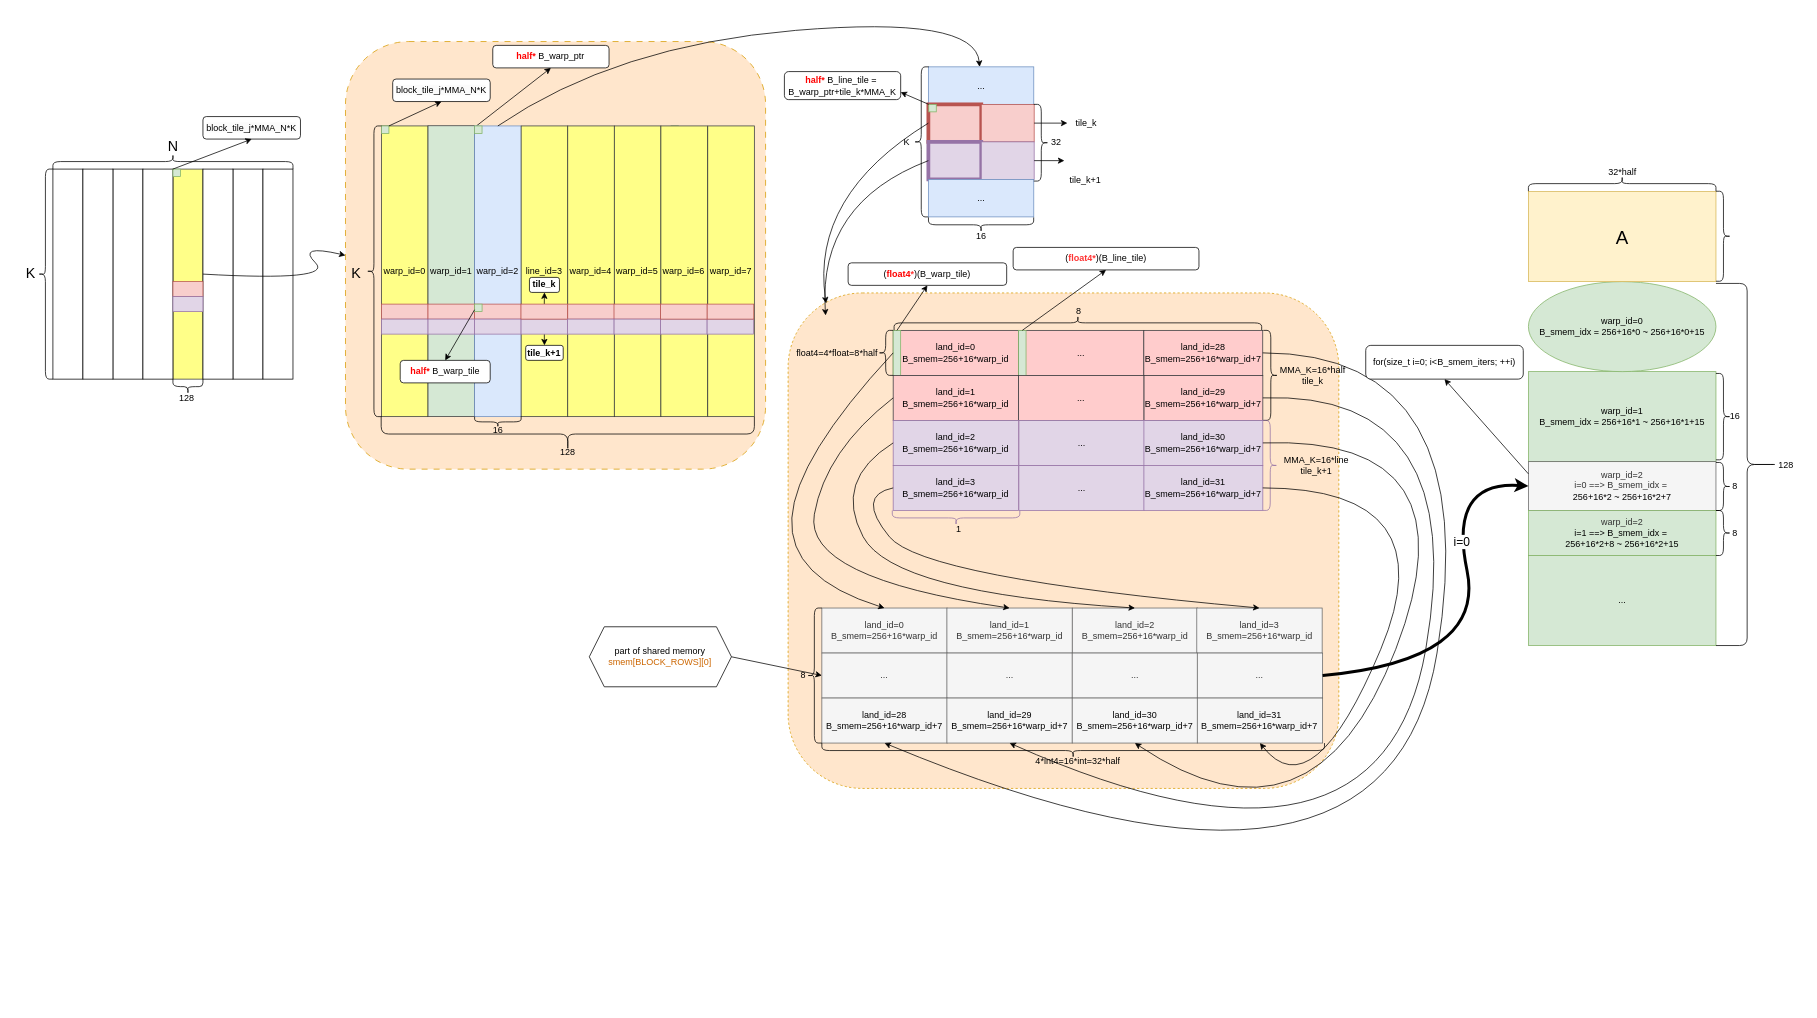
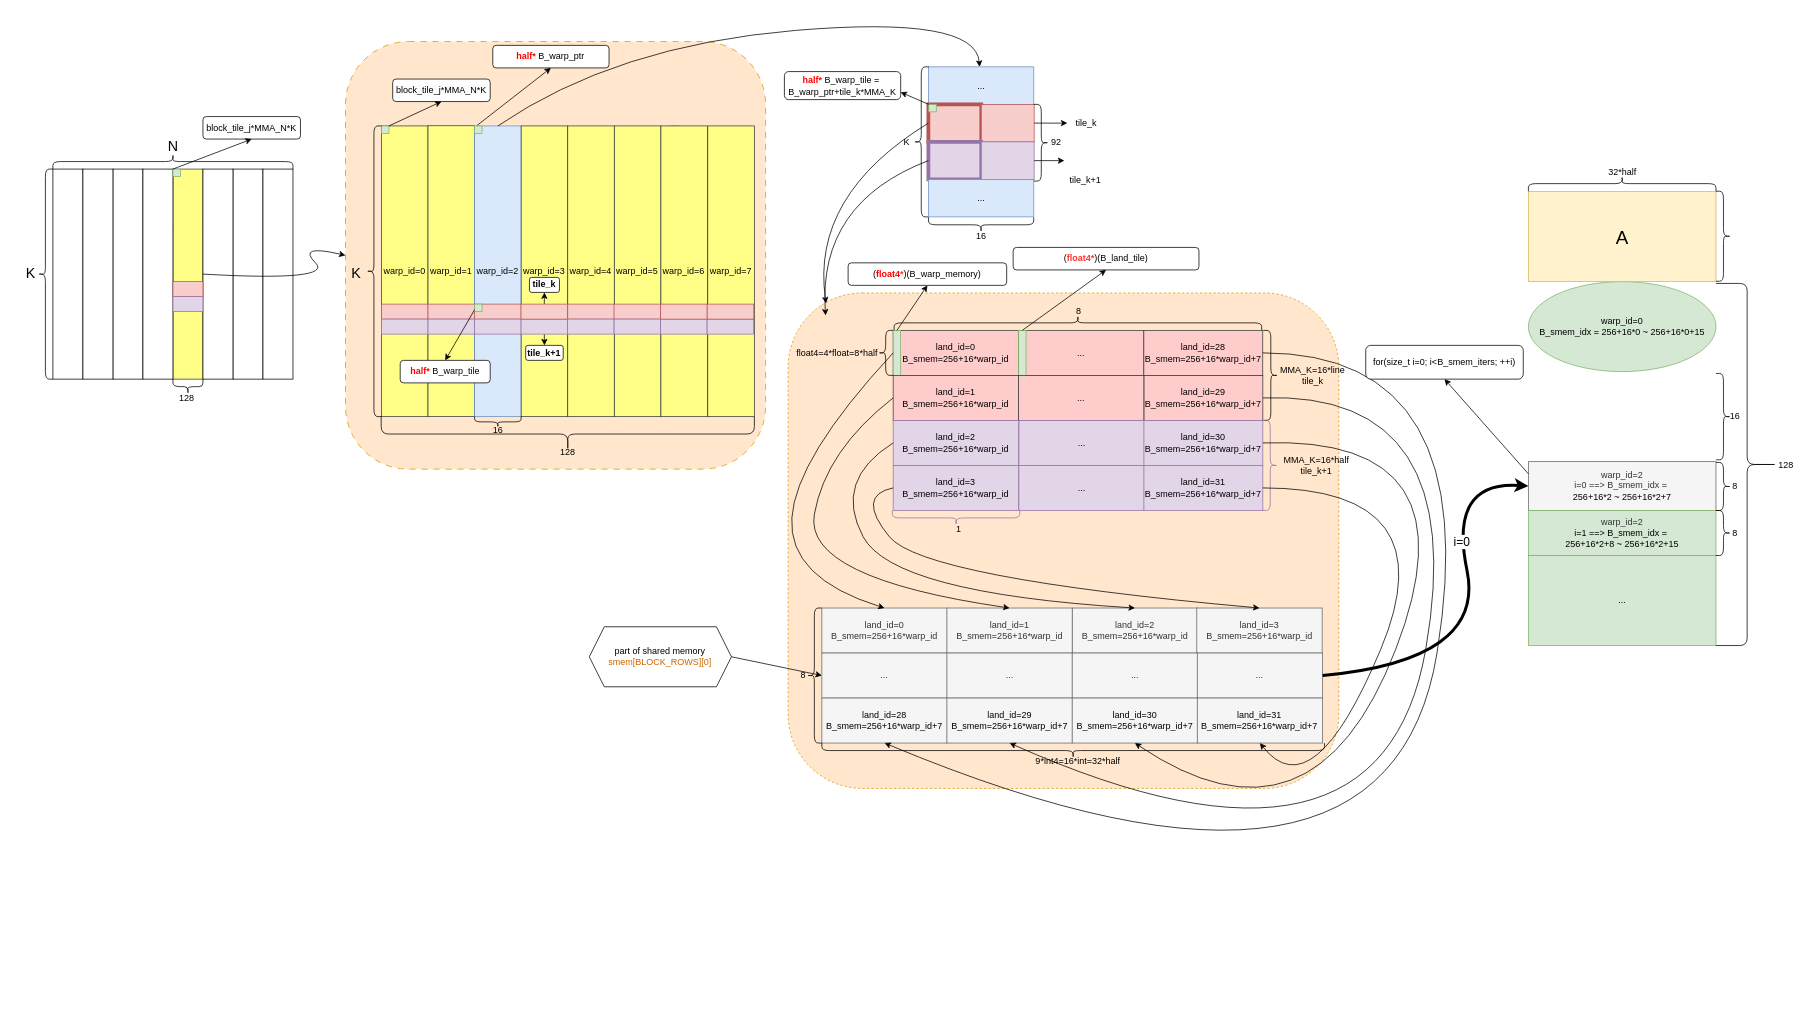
(842, 86) -> (842, 86)
(1056, 142) -> (1056, 142)
(1106, 258) -> (1106, 258)
(451, 271) -> (451, 271)
(544, 271) -> (544, 271)
(927, 274) -> (927, 274)
(1313, 375) -> (1313, 375)
(1622, 417) -> none
(1316, 465) -> (1316, 465)
(1078, 762) -> (1078, 762)
